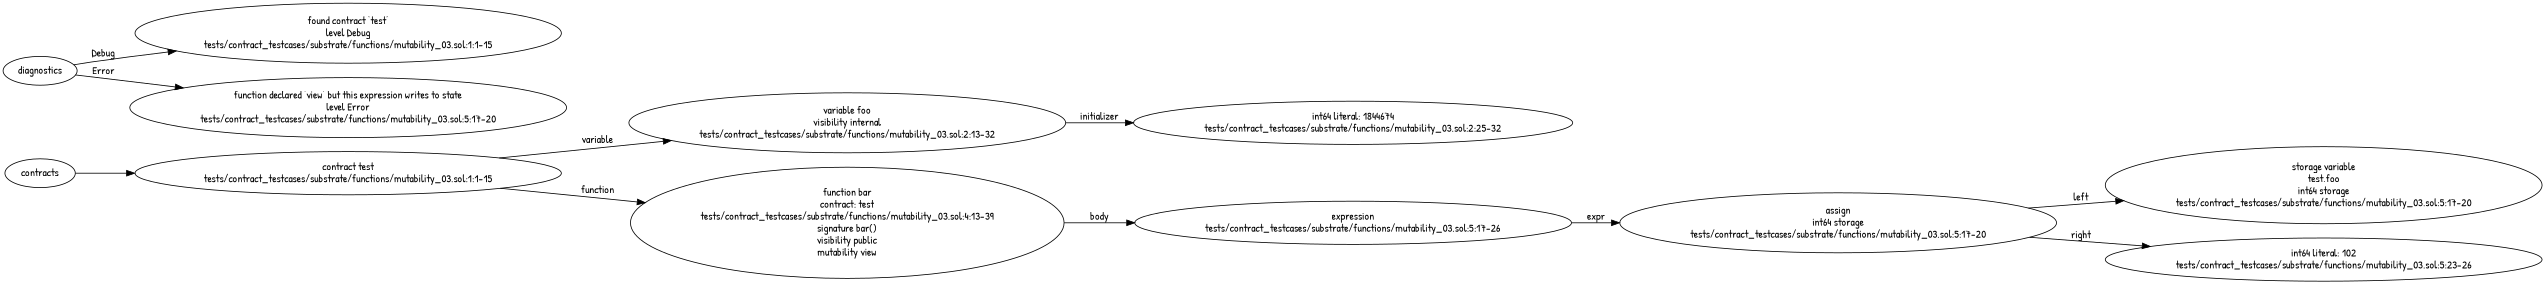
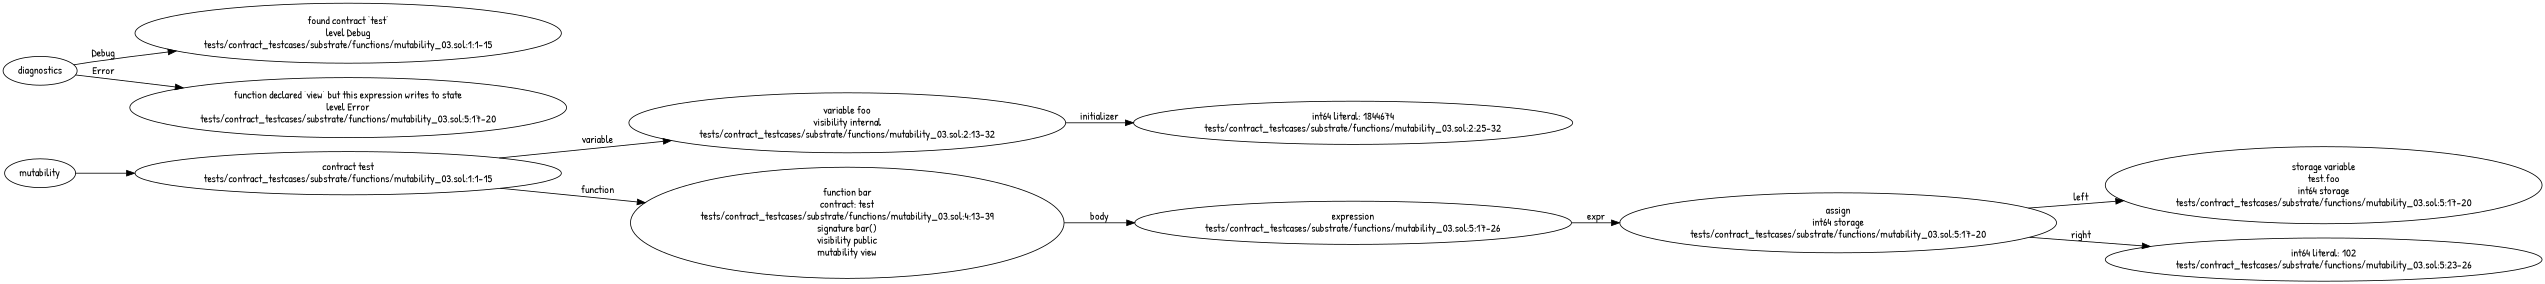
(40, 173) -> (40, 173)
